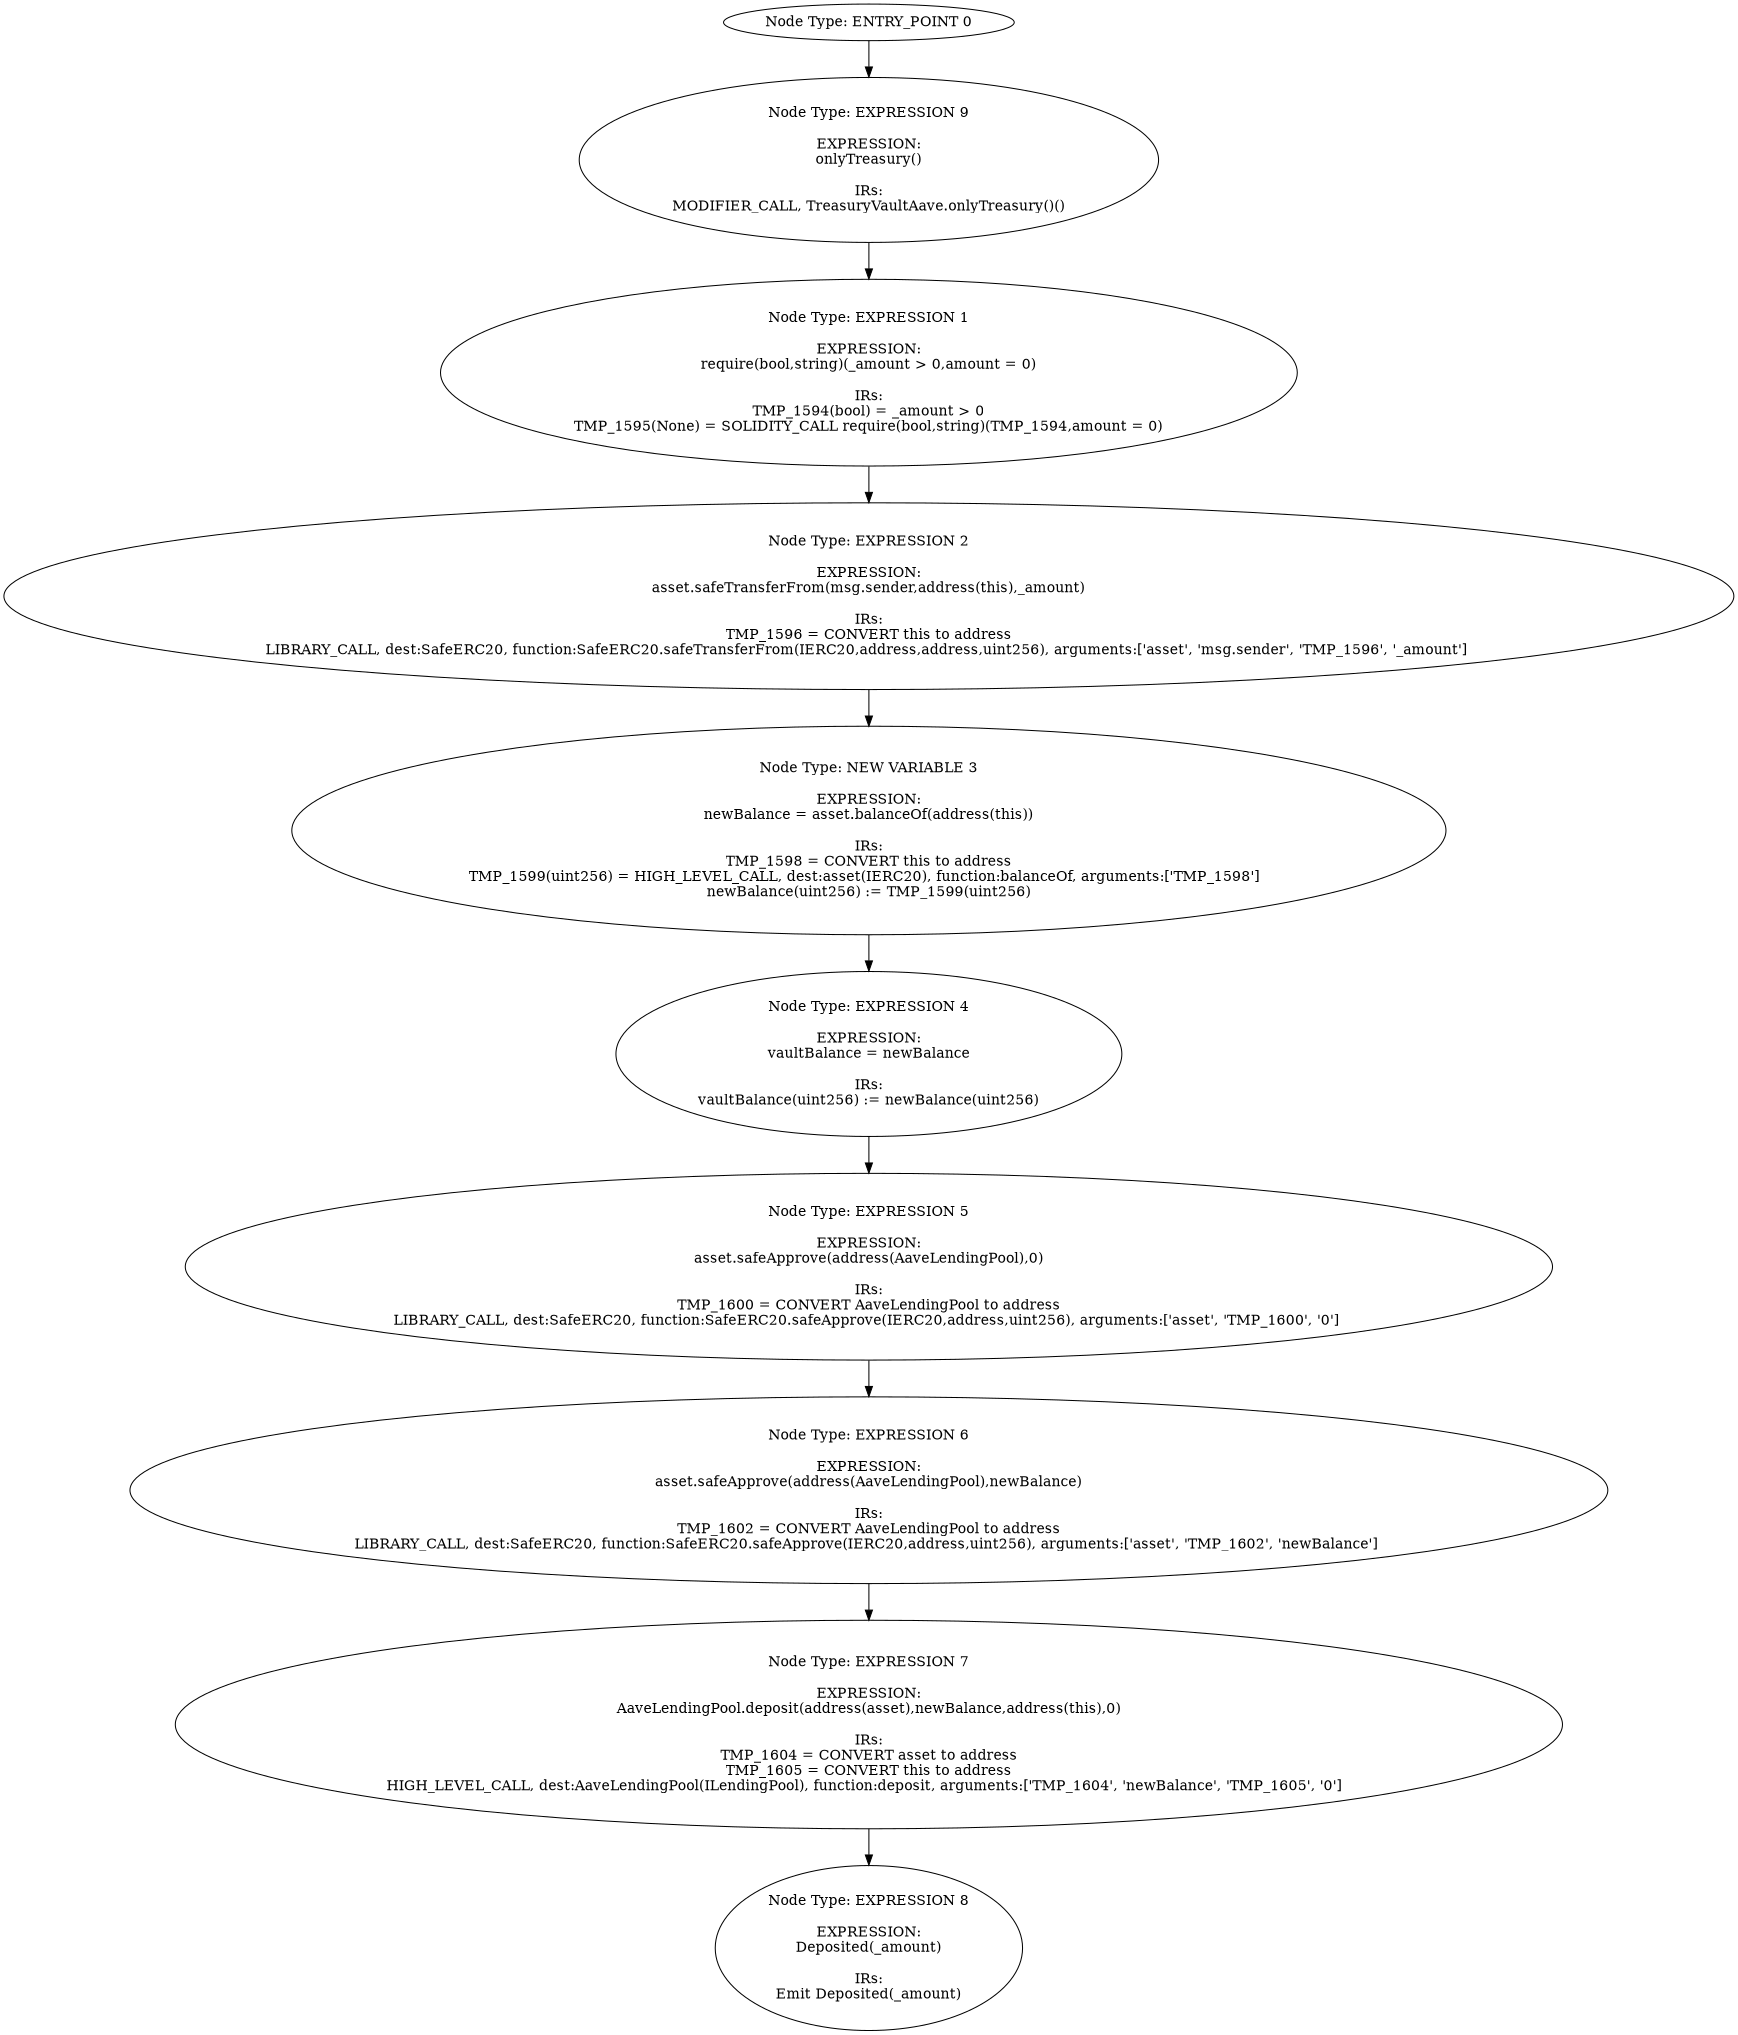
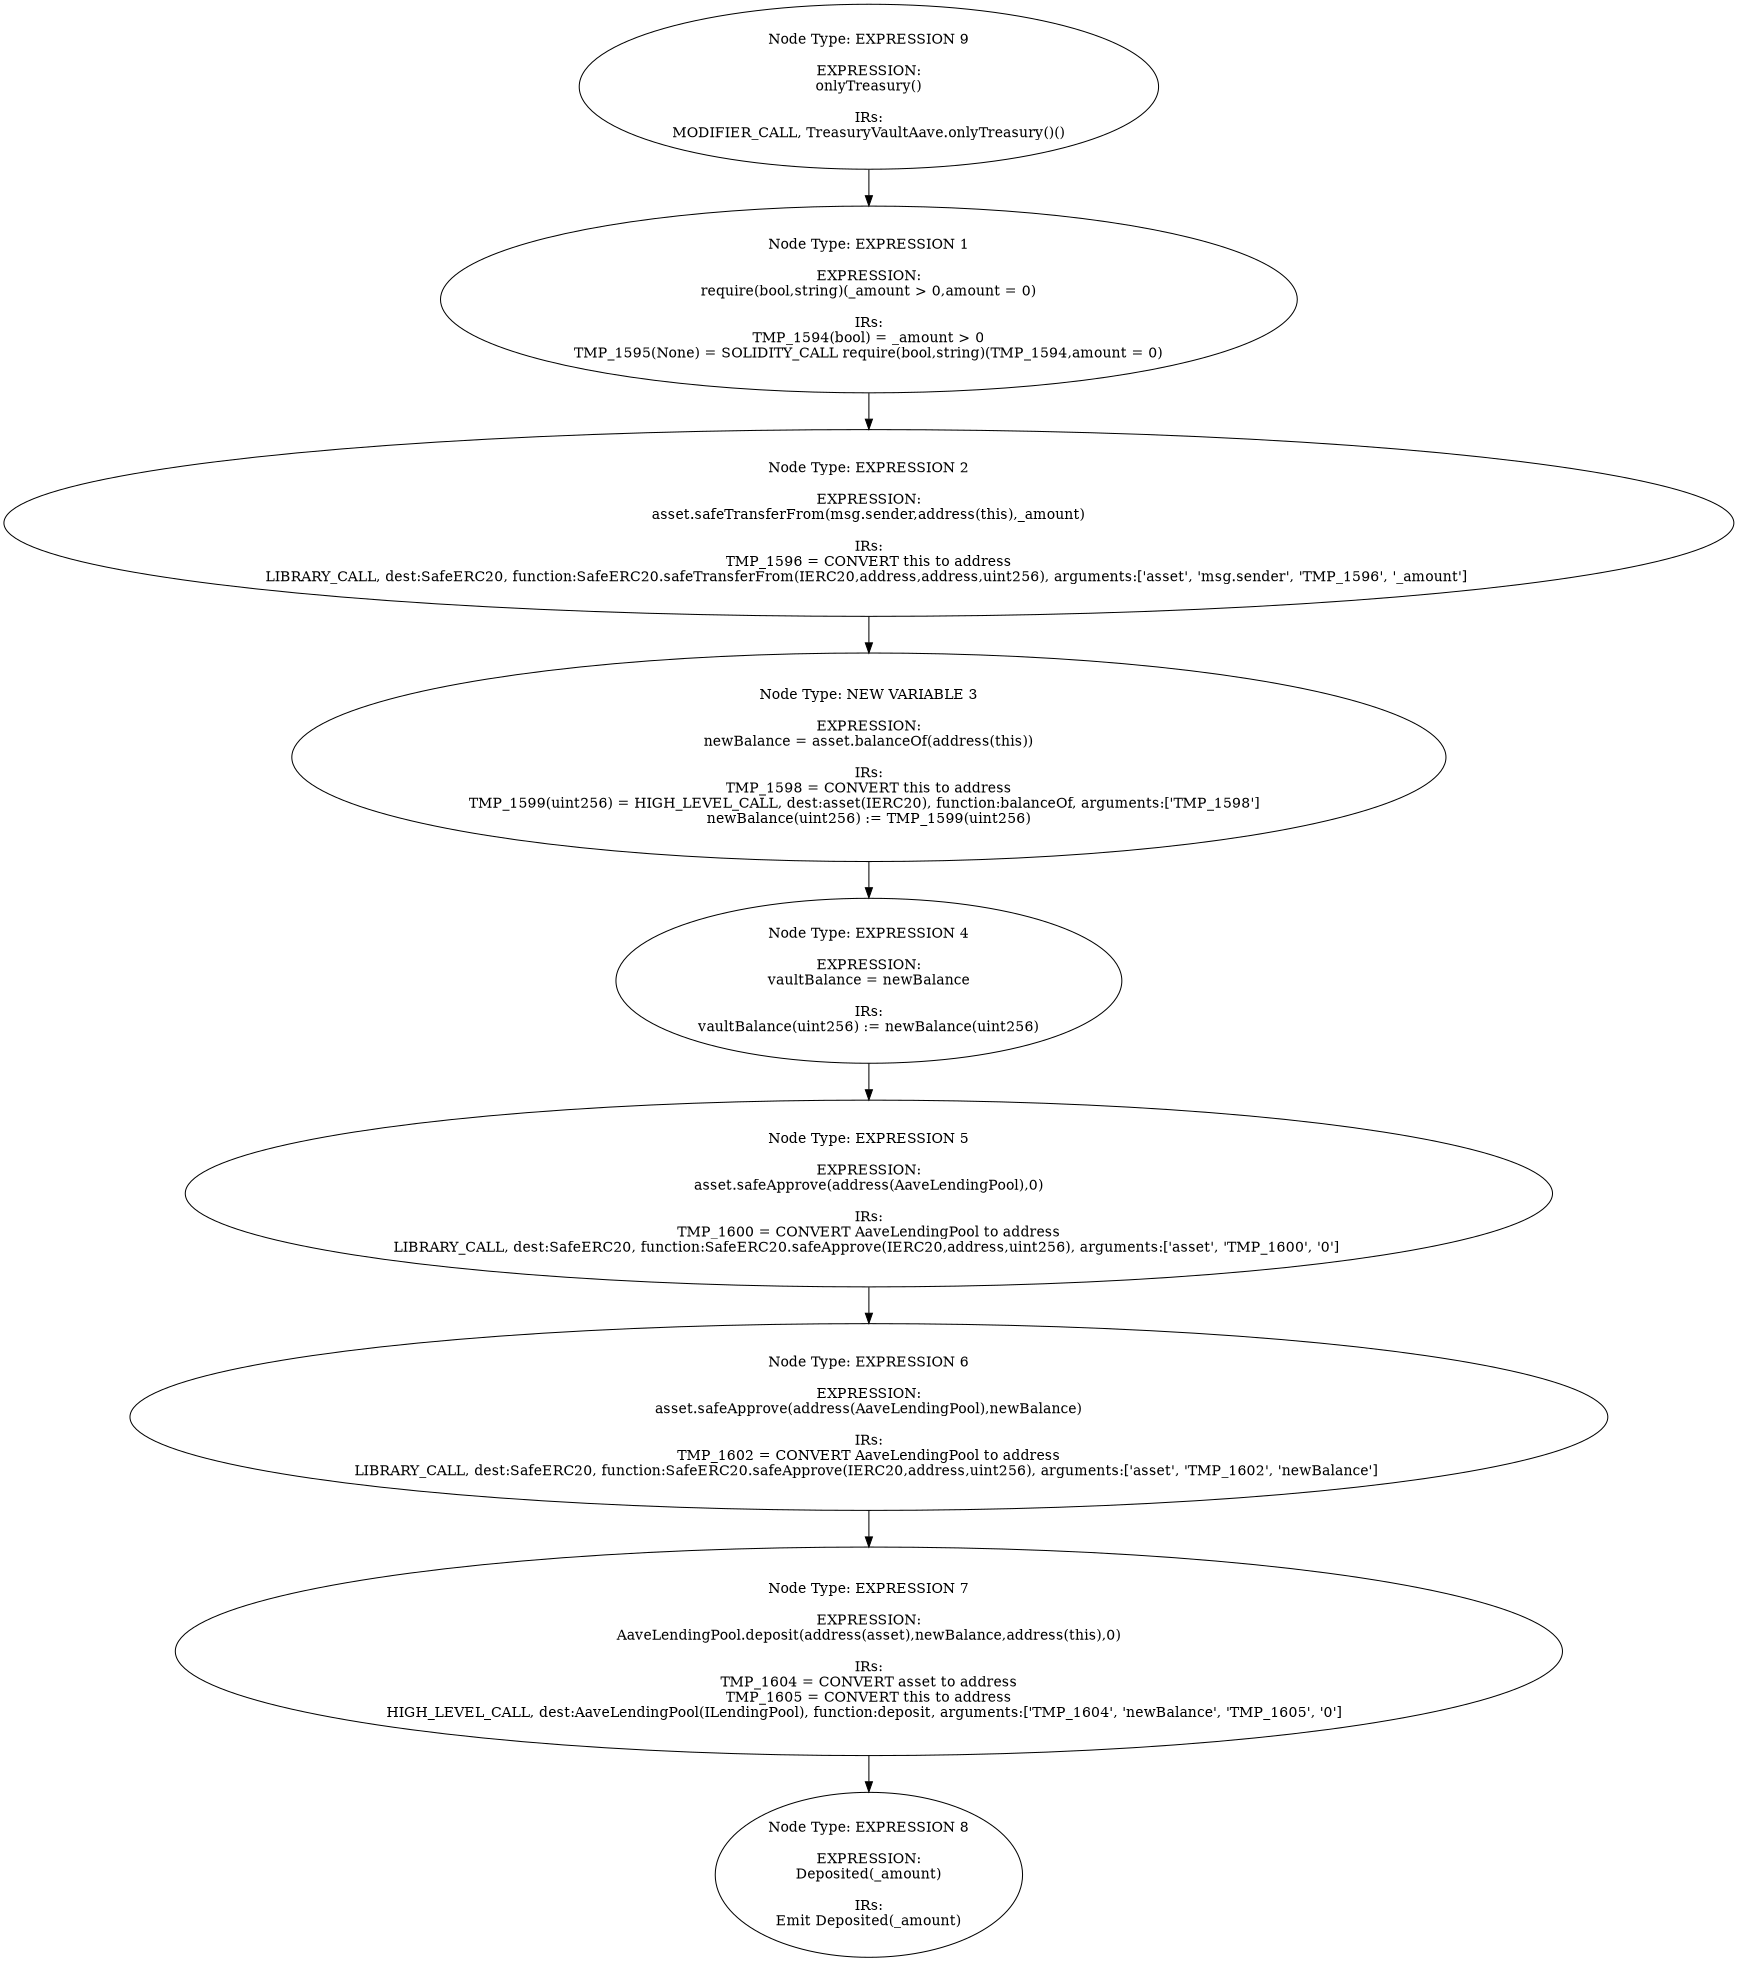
(869, 22) -> none
